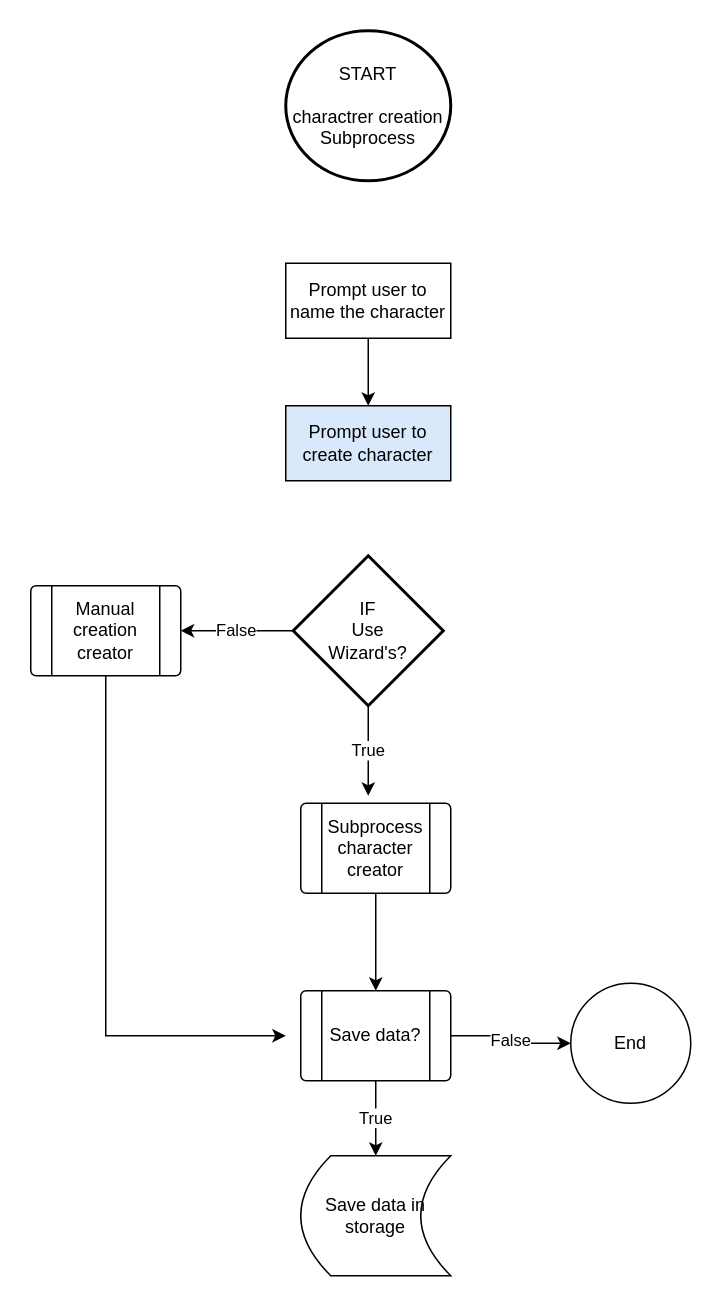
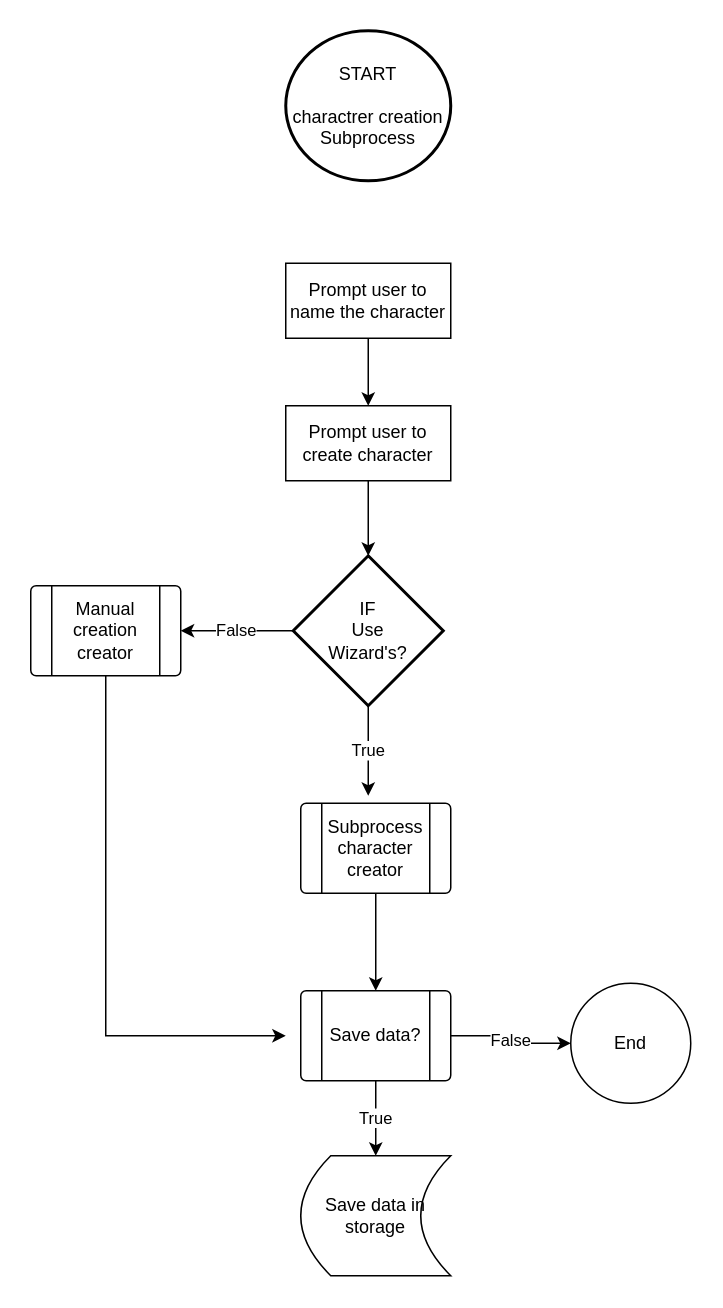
(368, 443) -> (368, 443)
none -> (368, 513)
